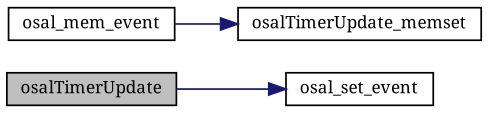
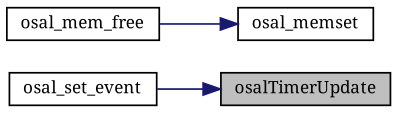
(92, 24) -> (83, 24)
(360, 24) -> (306, 24)
(223, 89) -> (180, 89)
